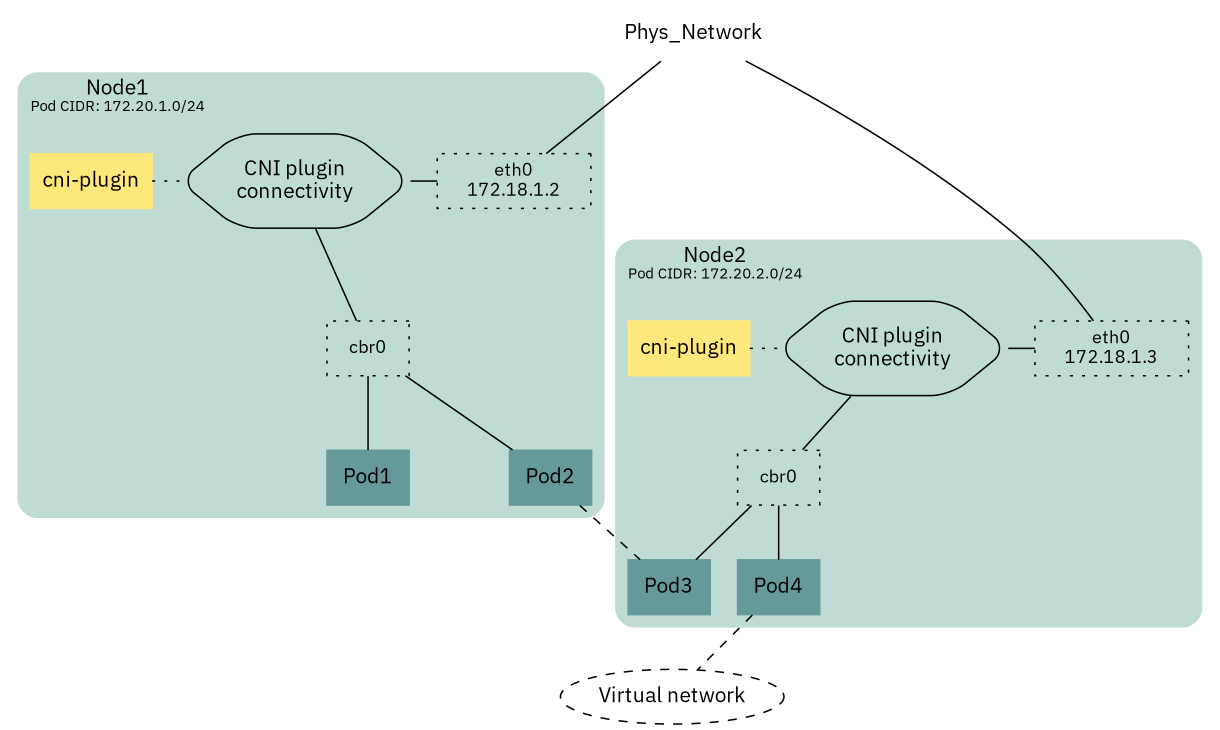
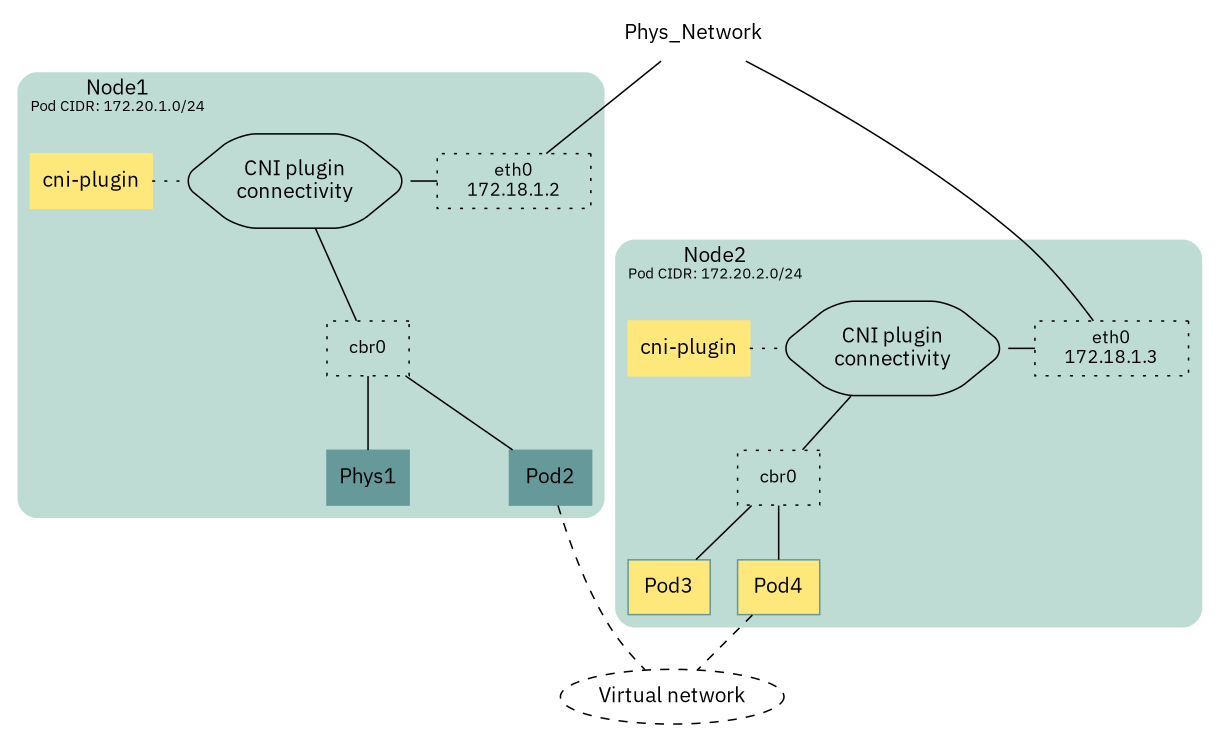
(368, 478) -> (368, 478)
(605, 529) -> (592, 593)
(669, 587) -> (669, 587)
(779, 587) -> (779, 587)
